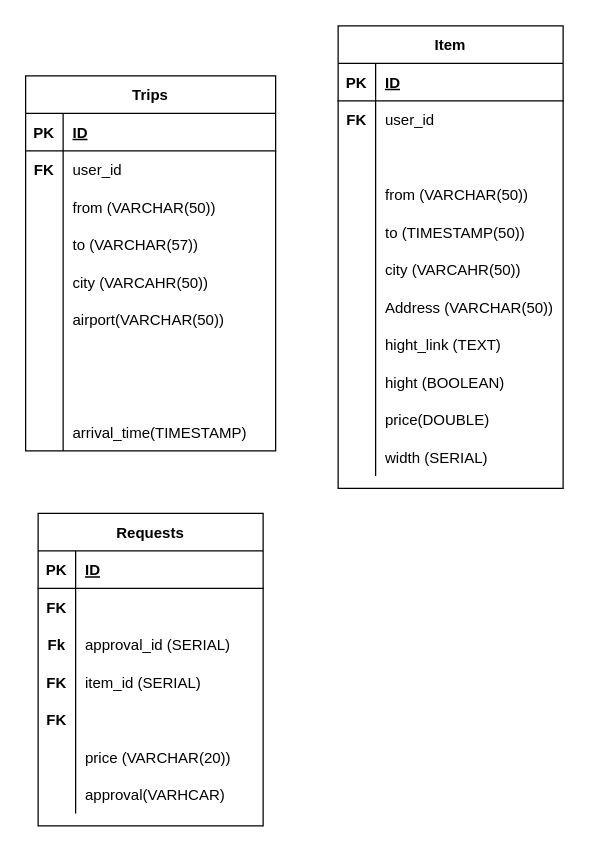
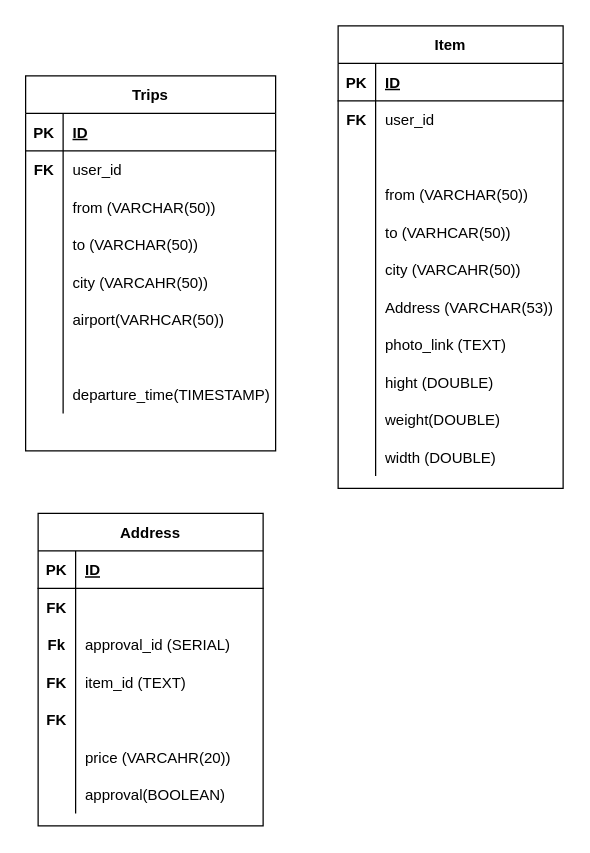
(459, 233) -> (450, 233)
(138, 245) -> (138, 245)
(471, 308) -> (471, 308)
(155, 320) -> (155, 320)
(449, 345) -> (451, 345)
(444, 383) -> (440, 383)
none -> (169, 394)
(438, 420) -> (442, 420)
(169, 432) -> none
(440, 458) -> (440, 458)
(150, 533) -> (150, 533)
(146, 683) -> (138, 683)
(161, 758) -> (161, 758)
(154, 795) -> (154, 795)
